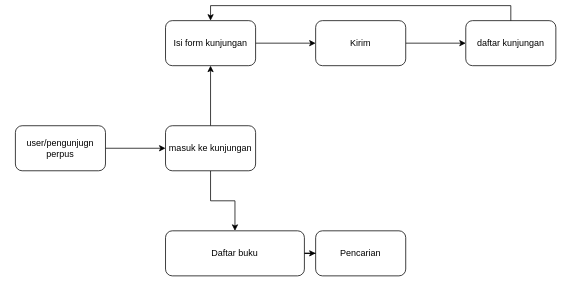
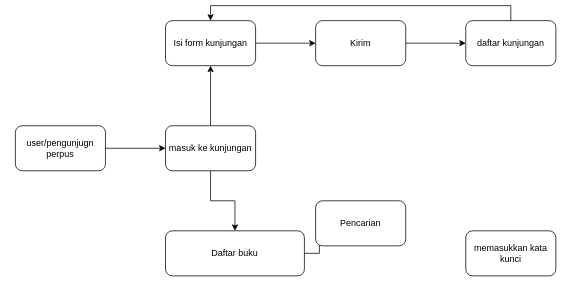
(360, 253) -> (360, 223)
none -> (510, 253)
